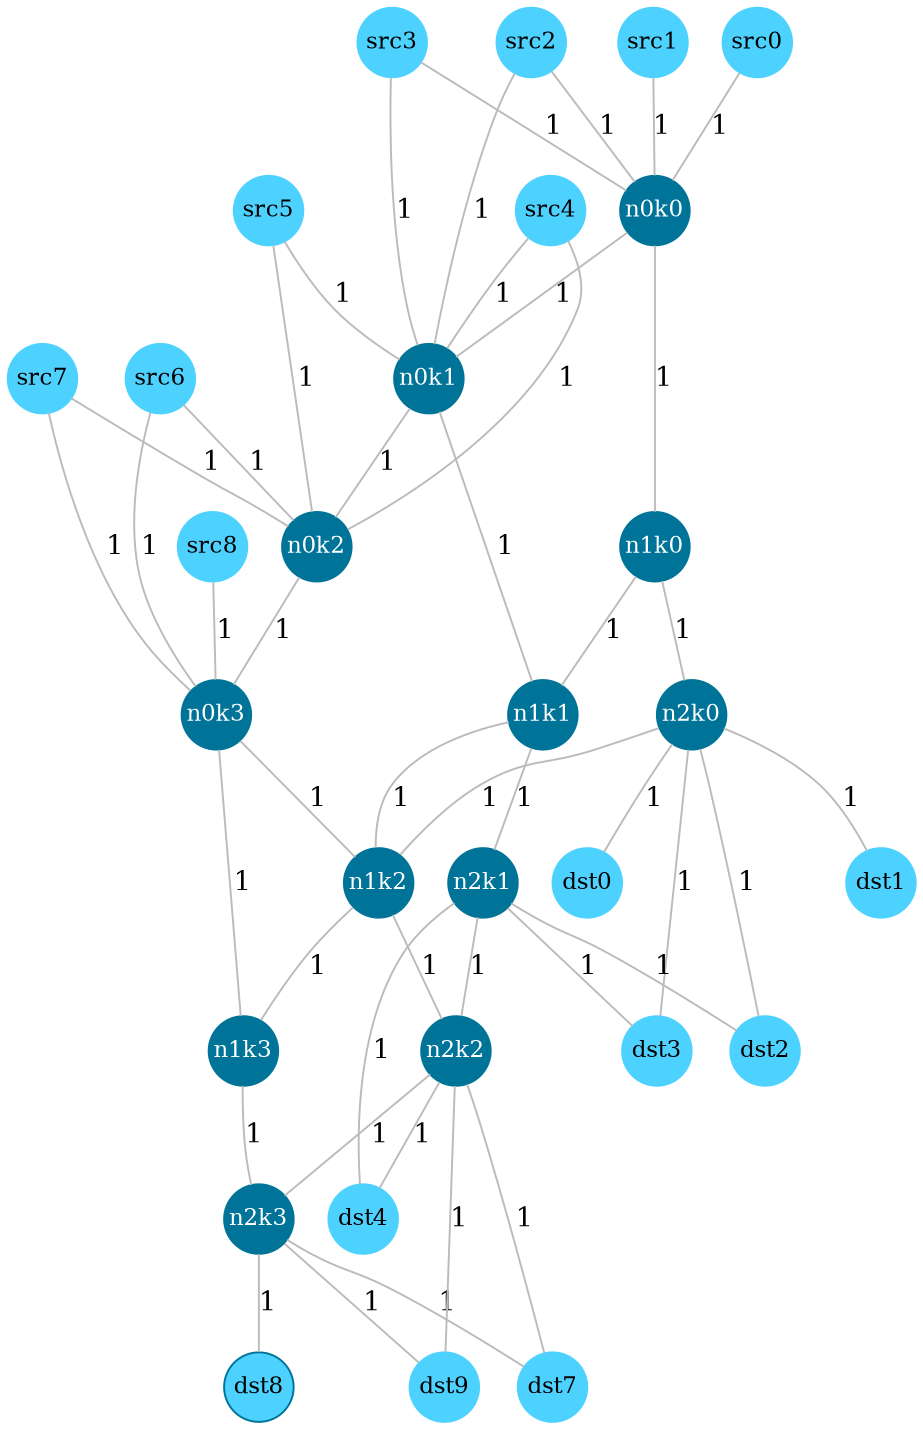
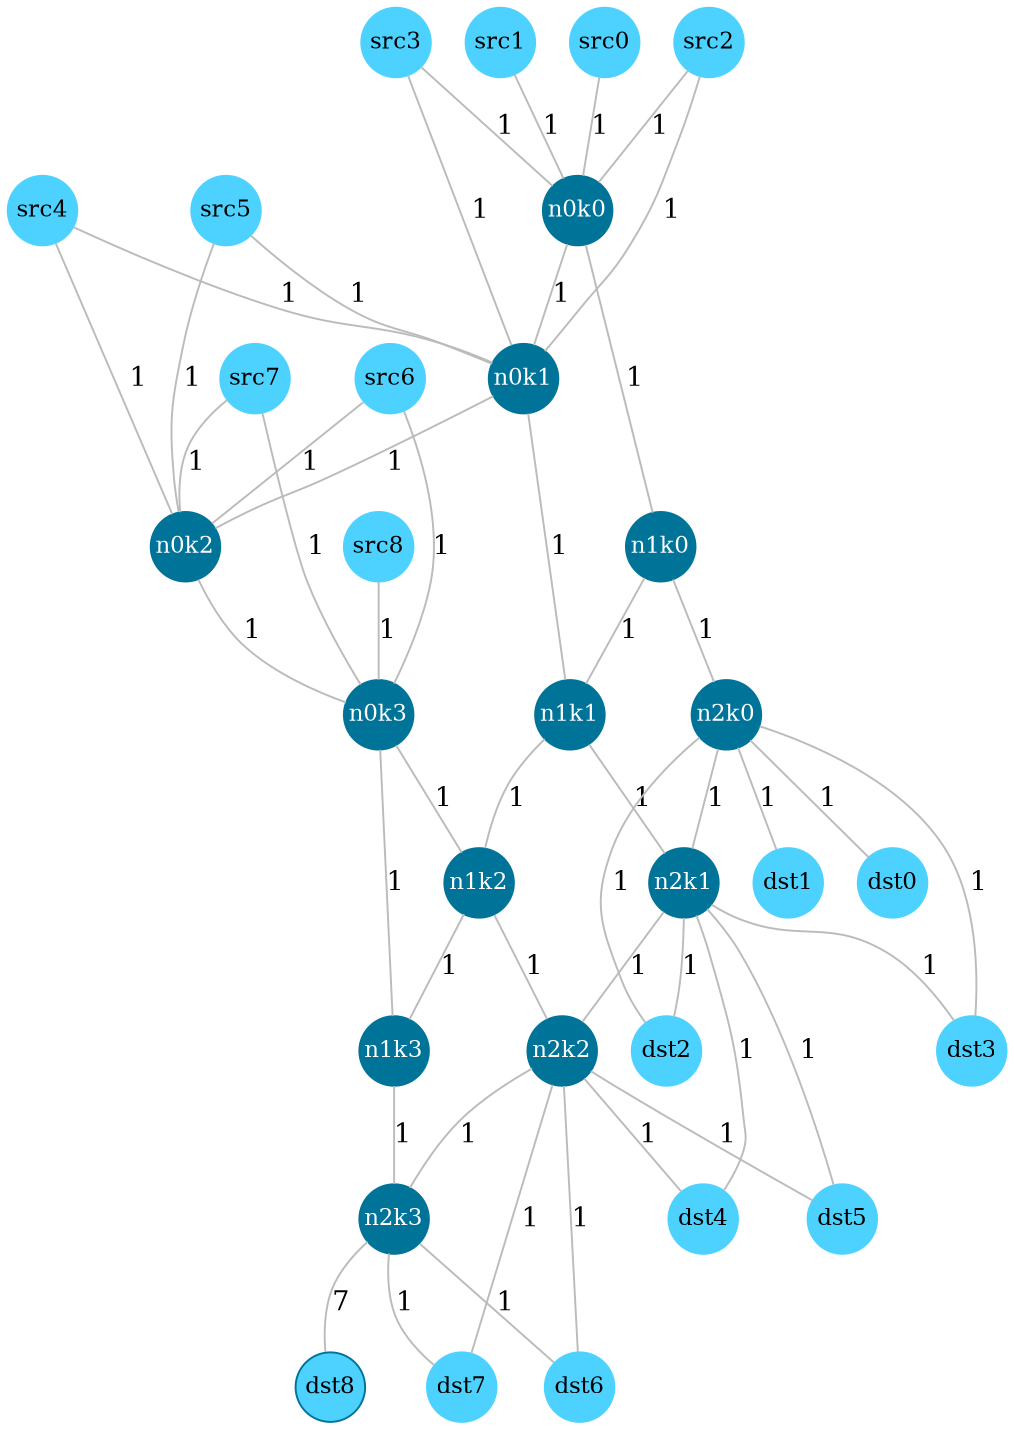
(510, 770) -> (705, 799)
none -> (842, 1219)
(269, 1303) -> (342, 1303)
(444, 1387) -> (580, 1387)
